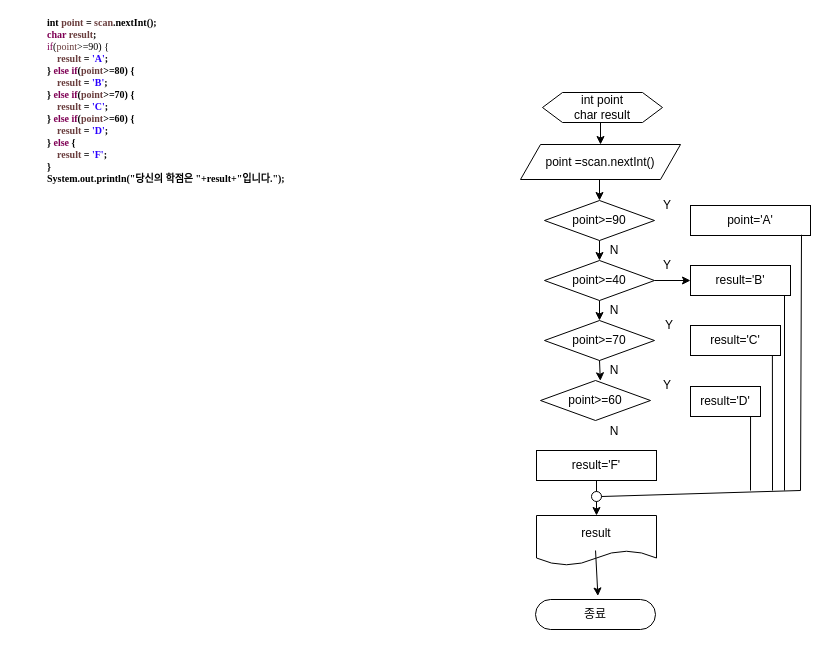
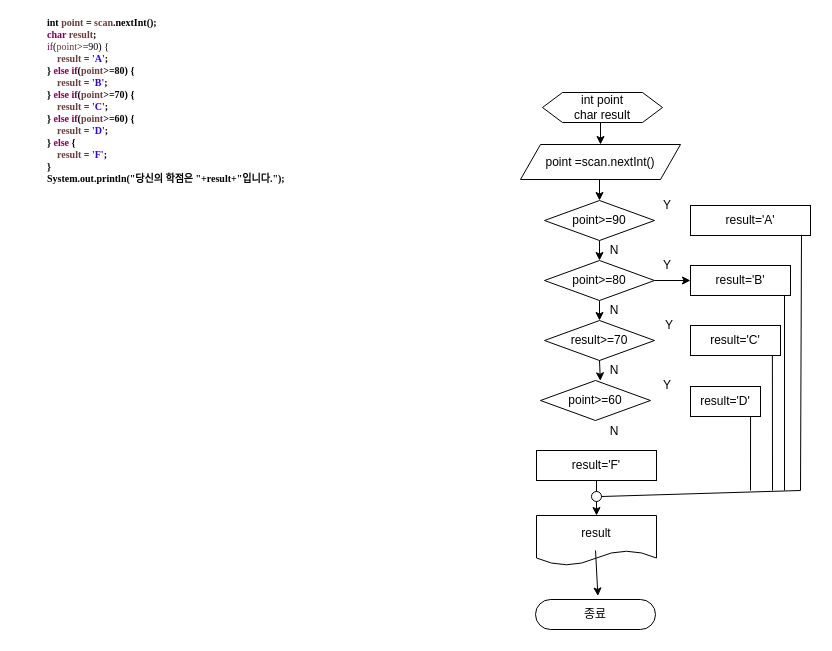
(751, 221) -> (751, 221)
(600, 281) -> (600, 281)
(600, 341) -> (600, 341)
